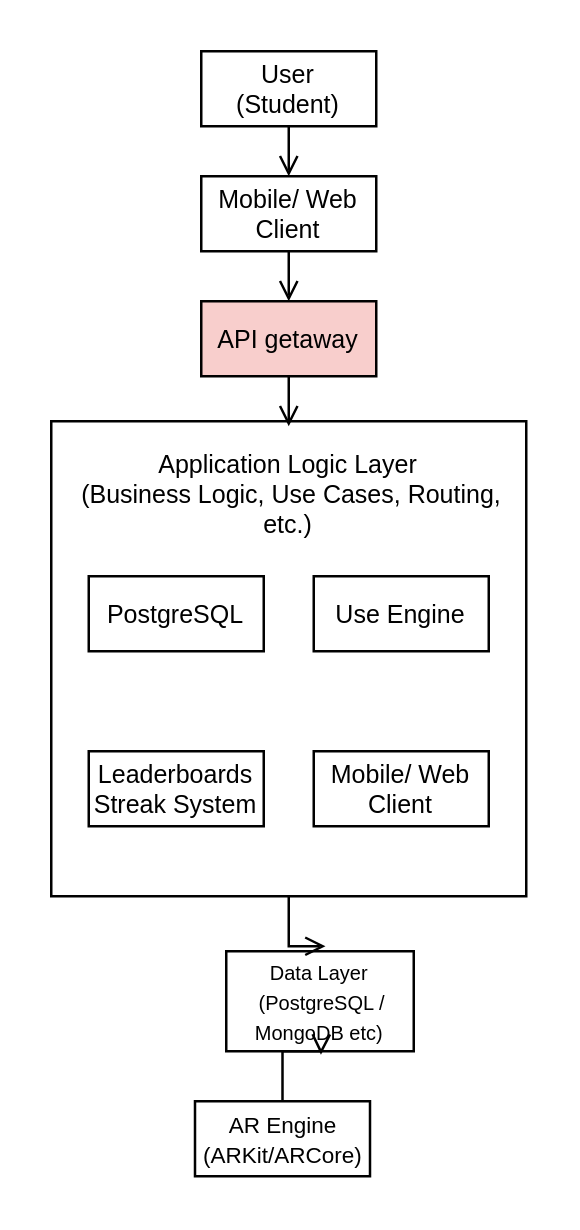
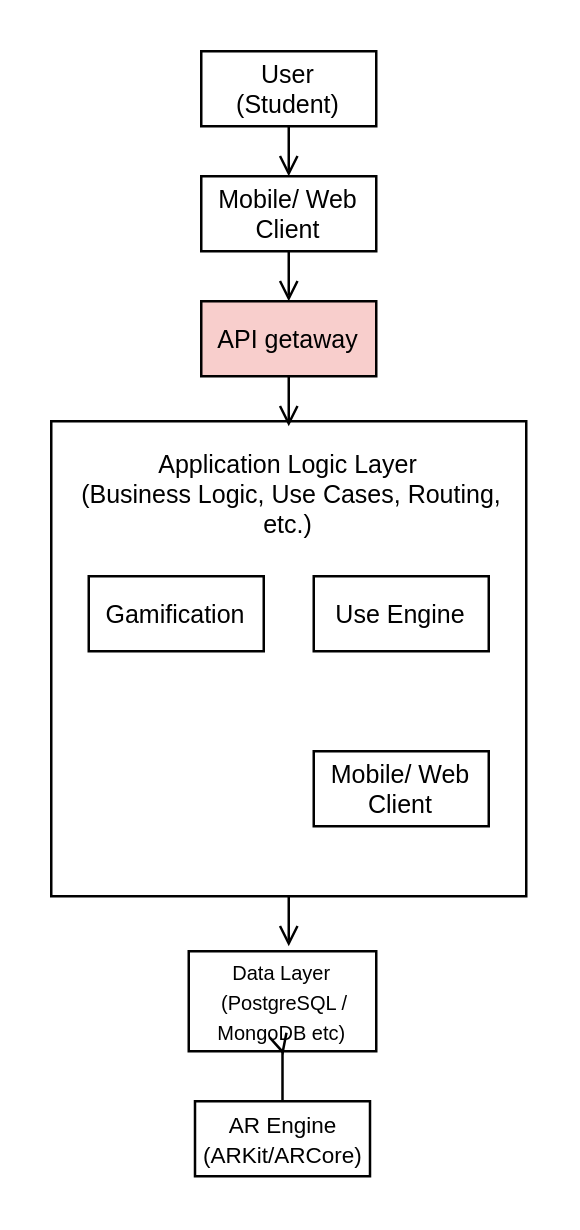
(176, 614) -> (176, 614)
(176, 789) -> none
(320, 1001) -> (283, 1001)
